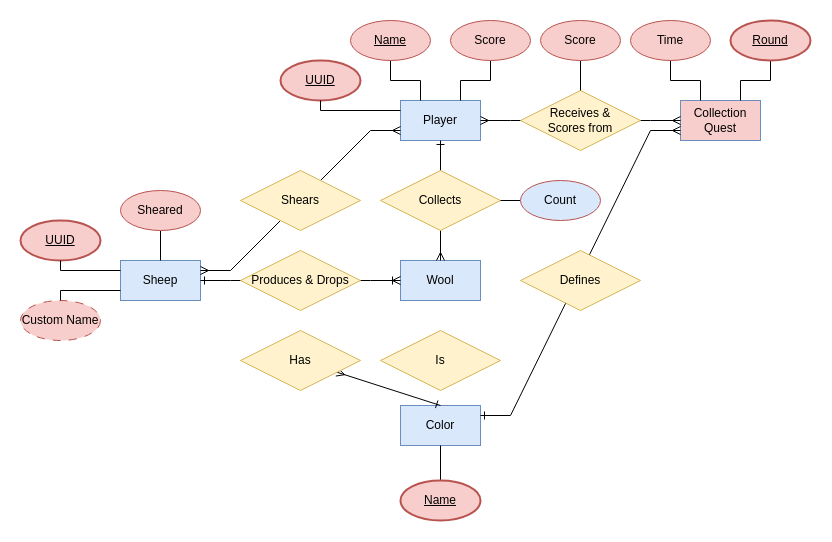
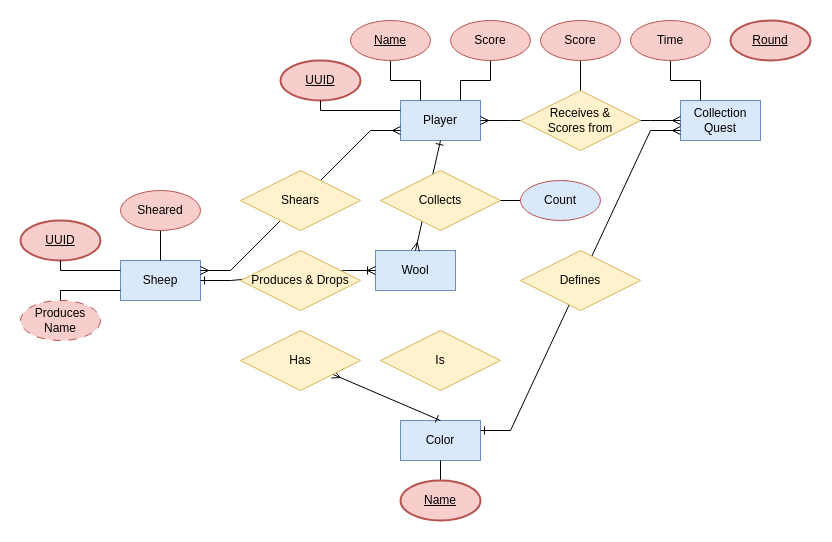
(756, 81) -> none
(721, 121) -> (721, 121)
(441, 281) -> (416, 271)
(61, 321) -> (61, 321)
(441, 426) -> (441, 441)
